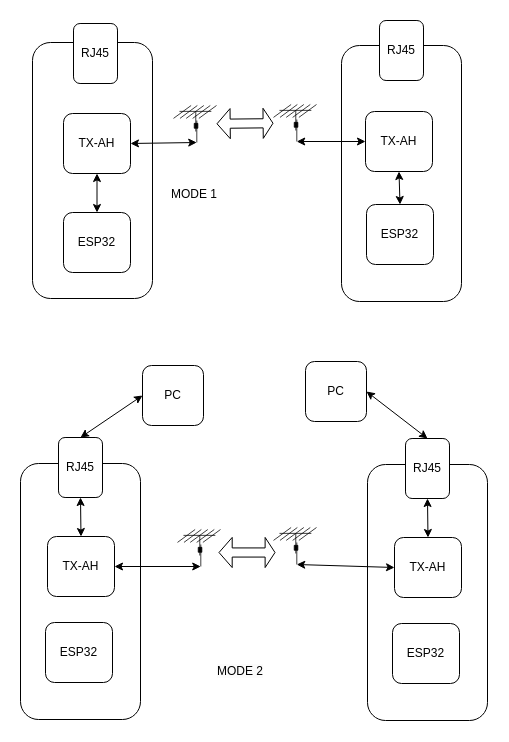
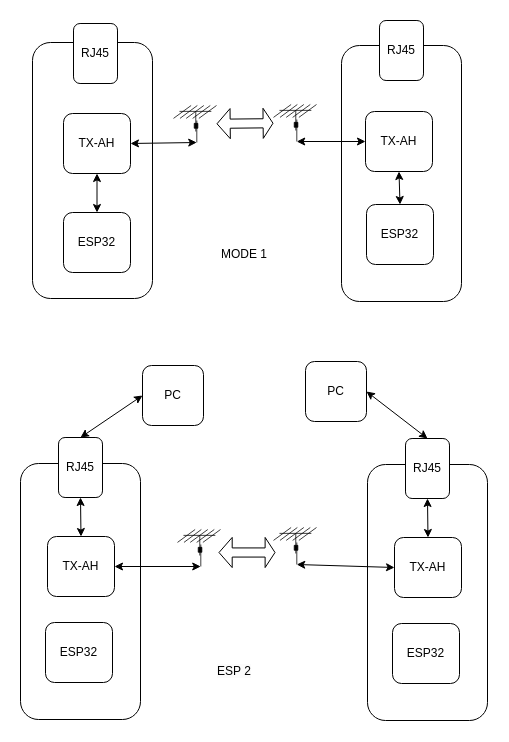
(195, 195) -> (245, 255)
(236, 672) -> (233, 672)
